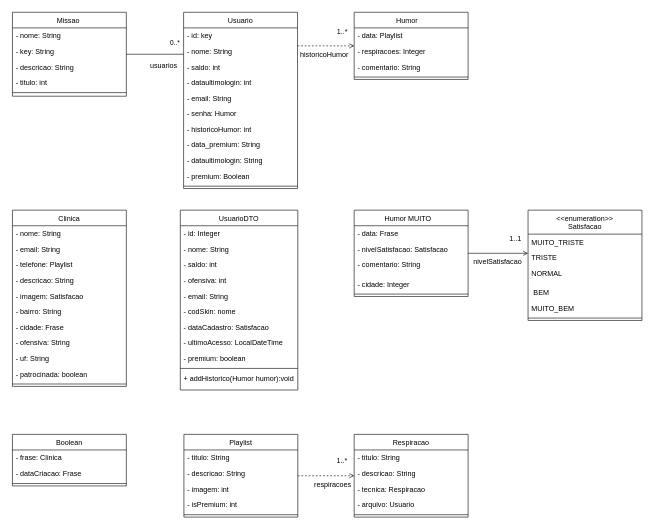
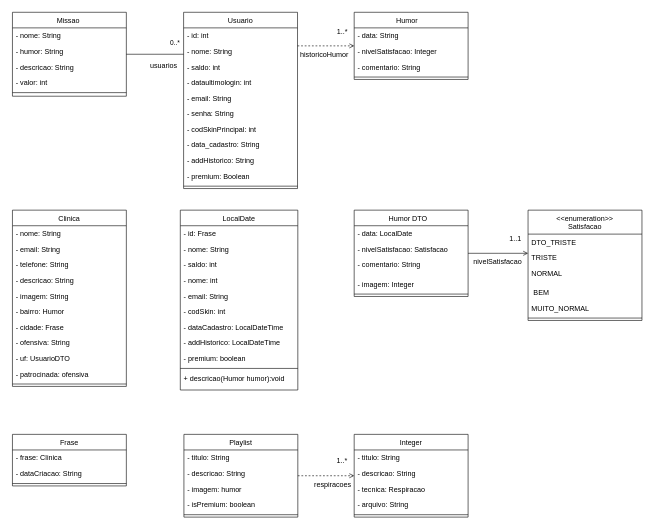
(203, 36) -> (202, 36)
(386, 36) -> (384, 36)
(39, 52) -> (43, 52)
(400, 52) -> (406, 52)
(38, 83) -> (37, 83)
(213, 114) -> (214, 114)
(225, 130) -> (228, 130)
(228, 145) -> (231, 145)
(232, 161) -> (228, 161)
(239, 218) -> (239, 218)
(411, 218) -> (411, 218)
(208, 234) -> (204, 234)
(383, 234) -> (390, 234)
(556, 242) -> (552, 242)
(49, 265) -> (47, 265)
(211, 281) -> (204, 281)
(388, 284) -> (388, 284)
(51, 296) -> (43, 296)
(550, 308) -> (556, 308)
(43, 312) -> (42, 312)
(212, 312) -> (209, 312)
(234, 328) -> (239, 328)
(237, 343) -> (237, 343)
(36, 359) -> (44, 359)
(55, 374) -> (57, 374)
(242, 379) -> (237, 379)
(69, 443) -> (69, 443)
(411, 443) -> (411, 443)
(52, 474) -> (53, 474)
(210, 490) -> (215, 490)
(216, 505) -> (224, 505)
(391, 505) -> (389, 505)
